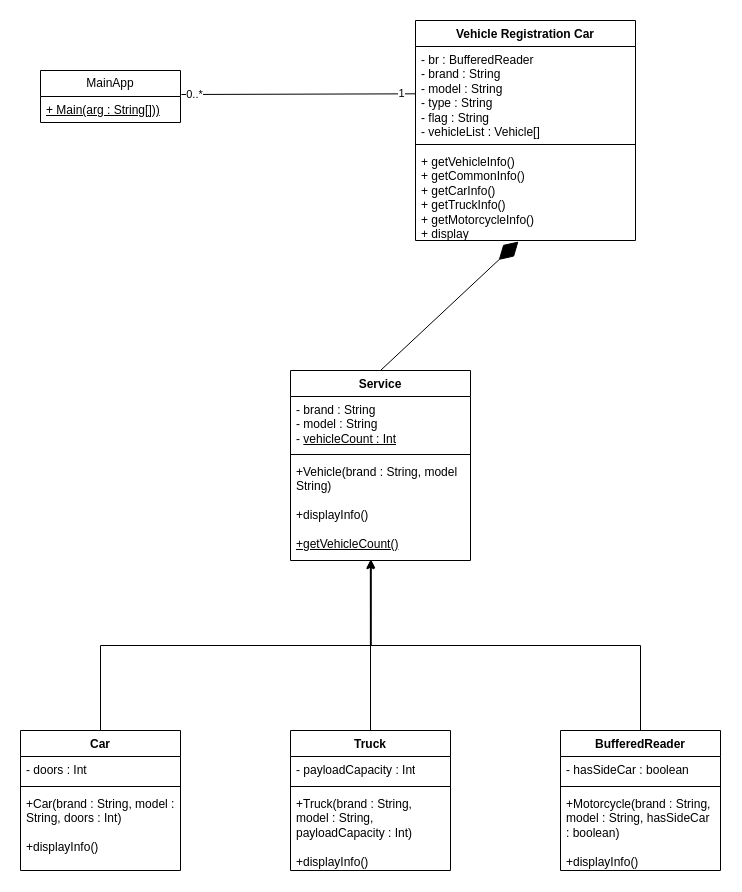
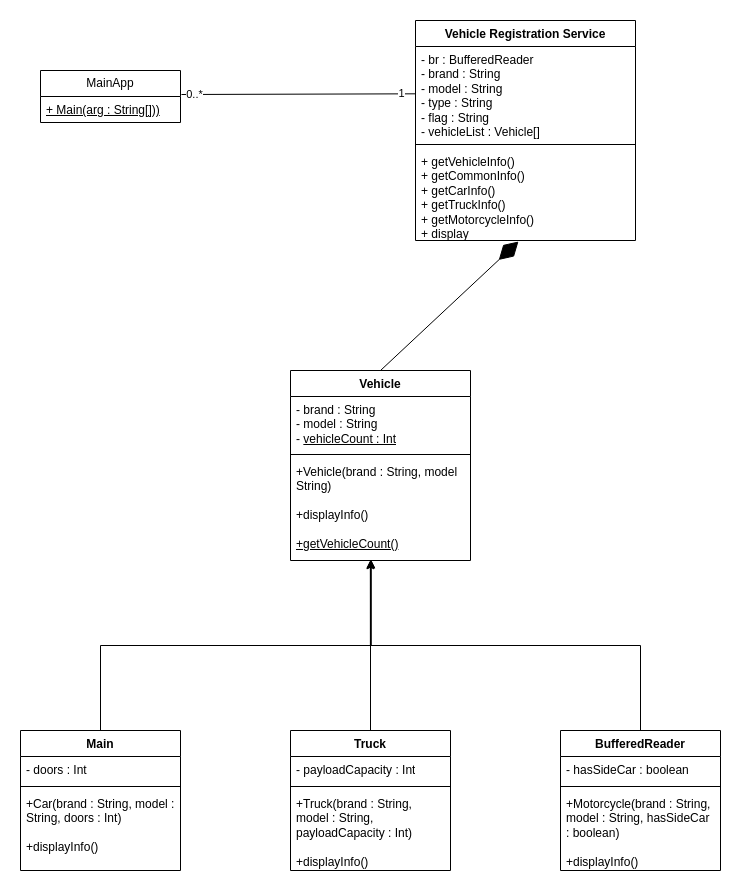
(526, 35) -> (526, 35)
(381, 385) -> (381, 385)
(101, 745) -> (101, 745)
